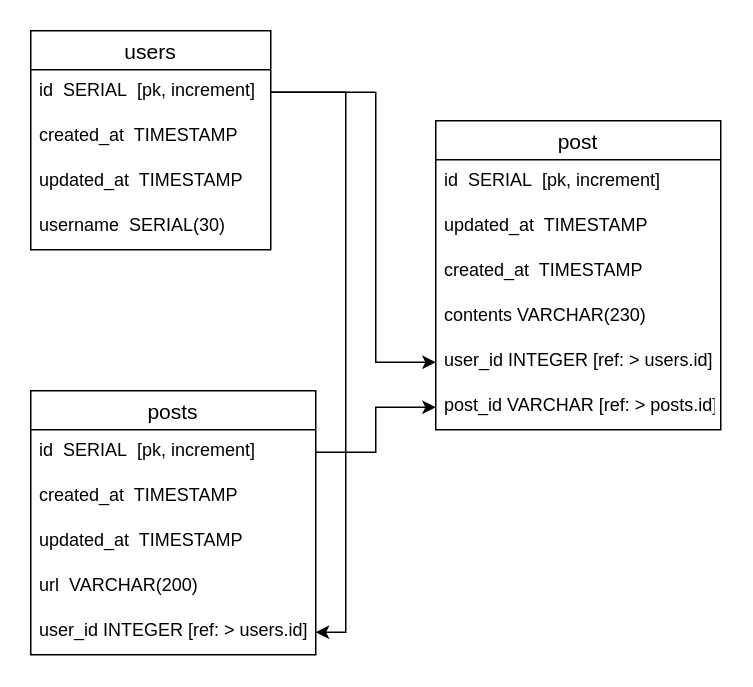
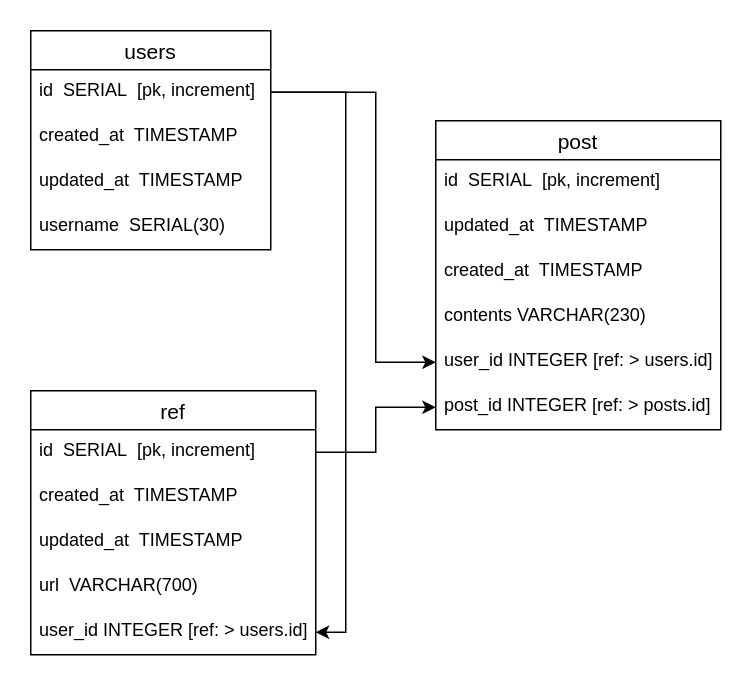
(592, 405) -> (592, 405)
(173, 412) -> (173, 412)
(120, 585) -> (120, 585)
